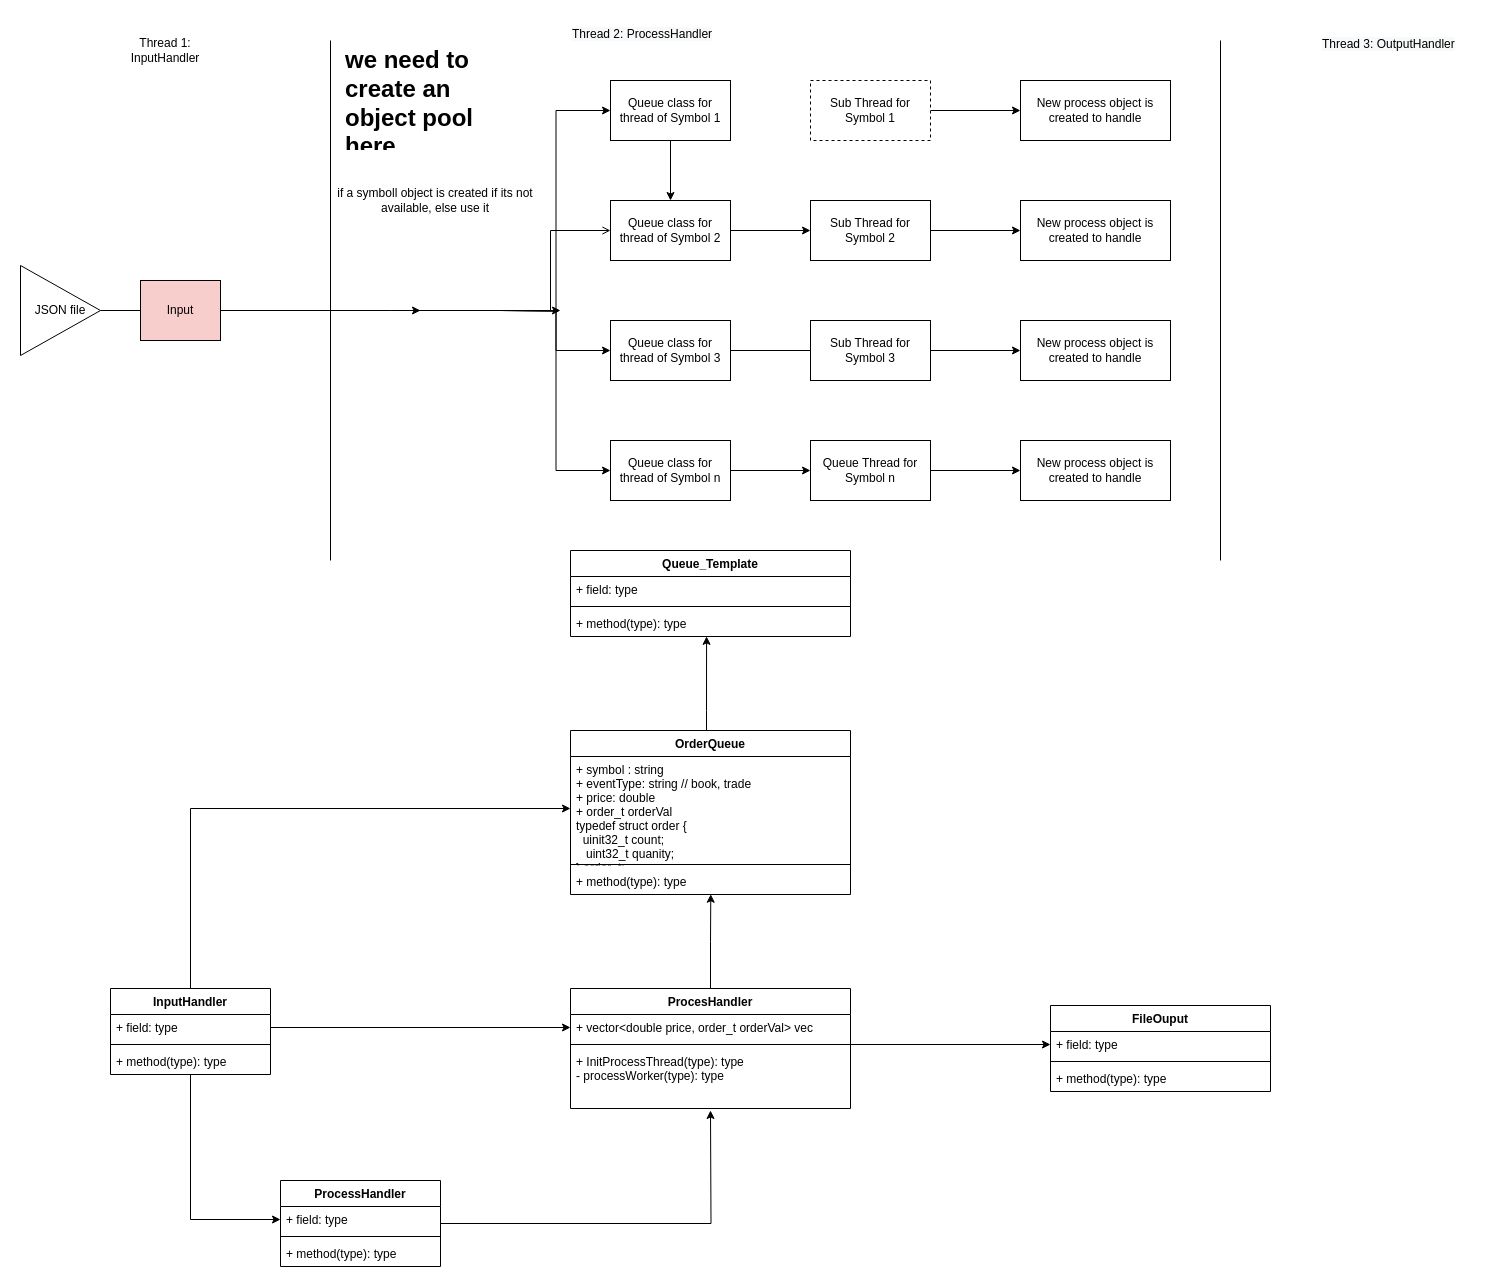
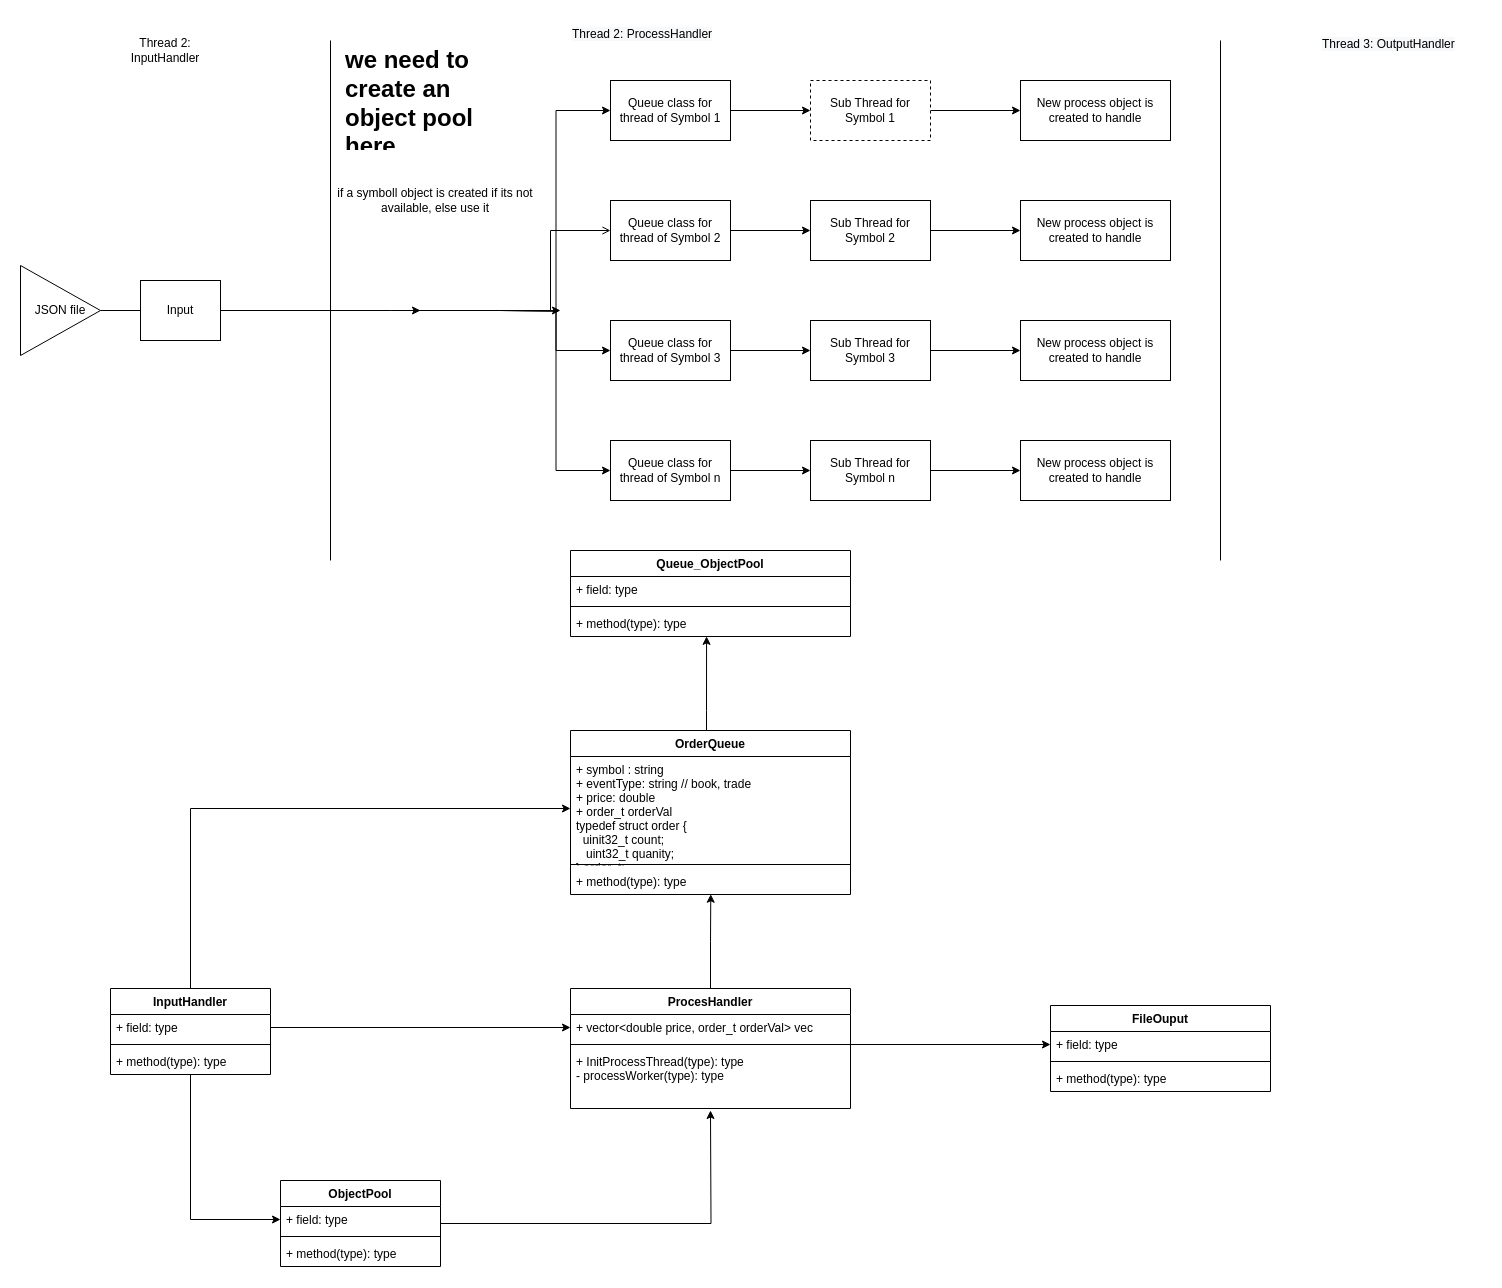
(166, 51) -> (166, 51)
(671, 167) -> (767, 111)
(181, 311) -> (181, 311)
(805, 351) -> (802, 351)
(871, 471) -> (871, 471)
(710, 564) -> (710, 564)
(360, 1194) -> (360, 1194)
